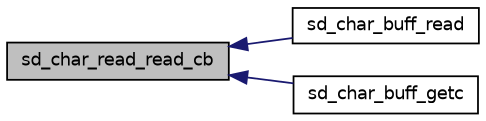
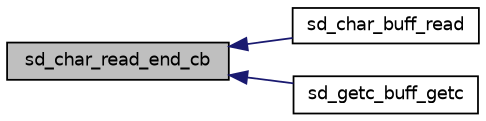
(118, 61) -> (118, 61)
(386, 95) -> (386, 95)
